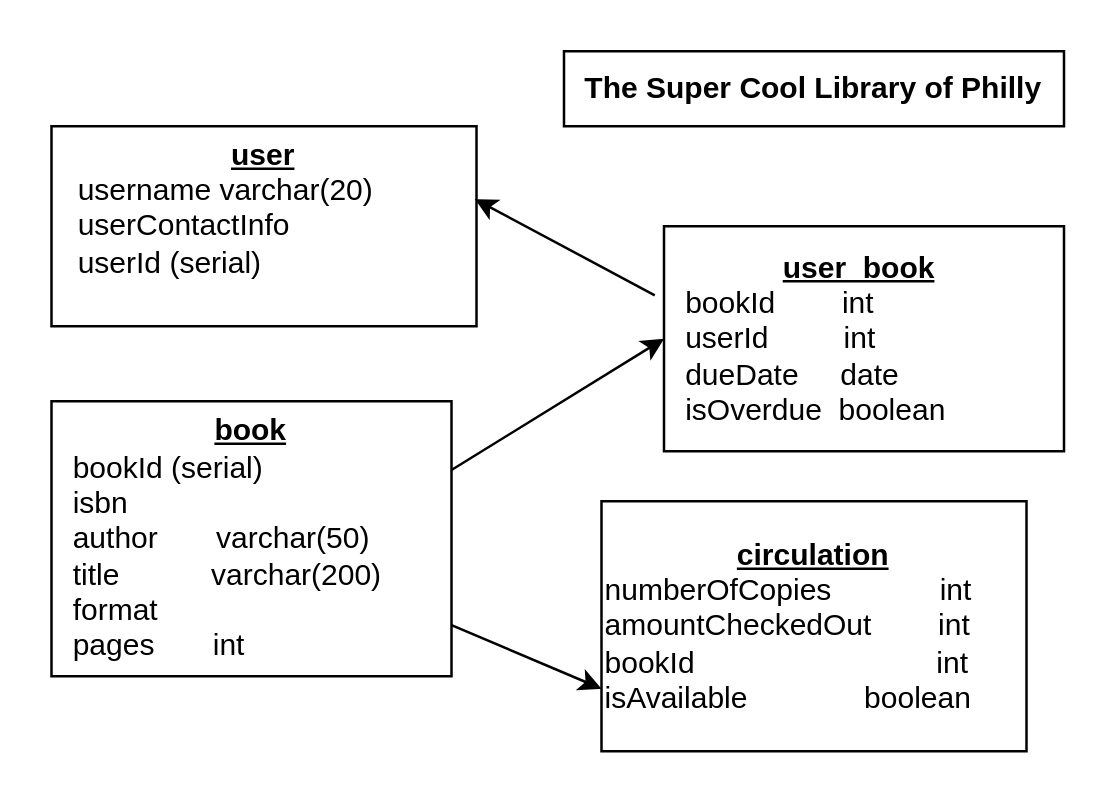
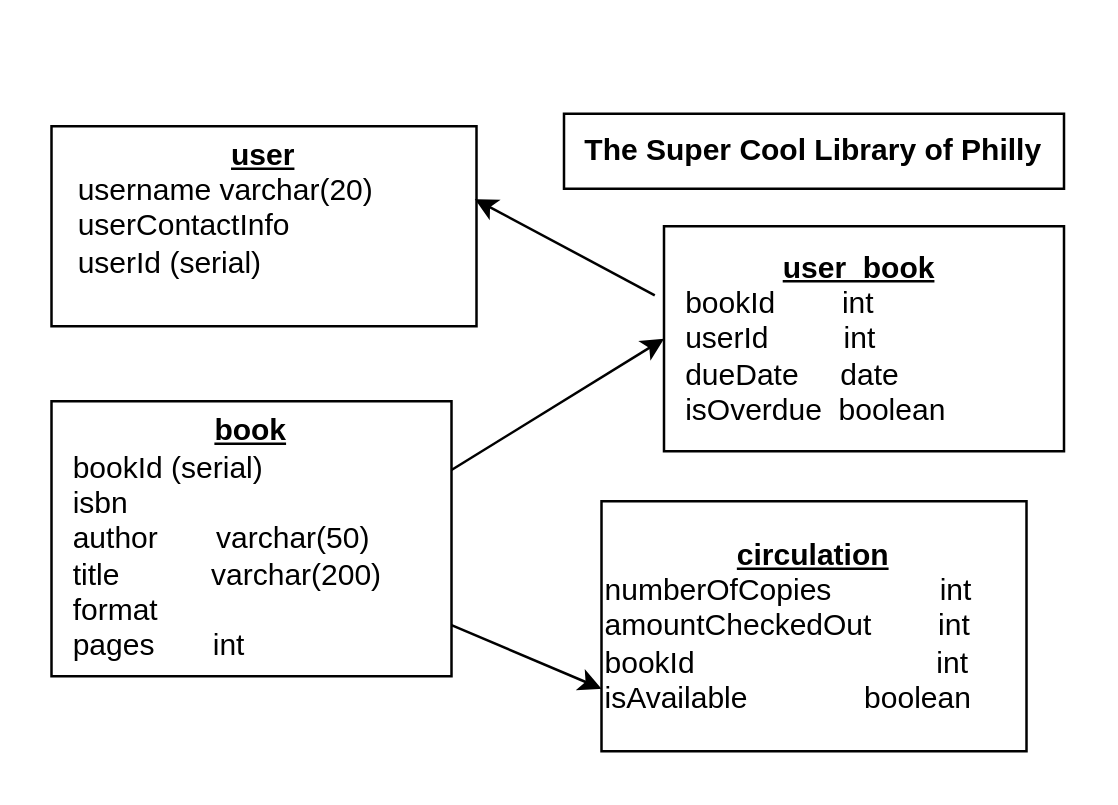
(814, 89) -> (814, 151)
